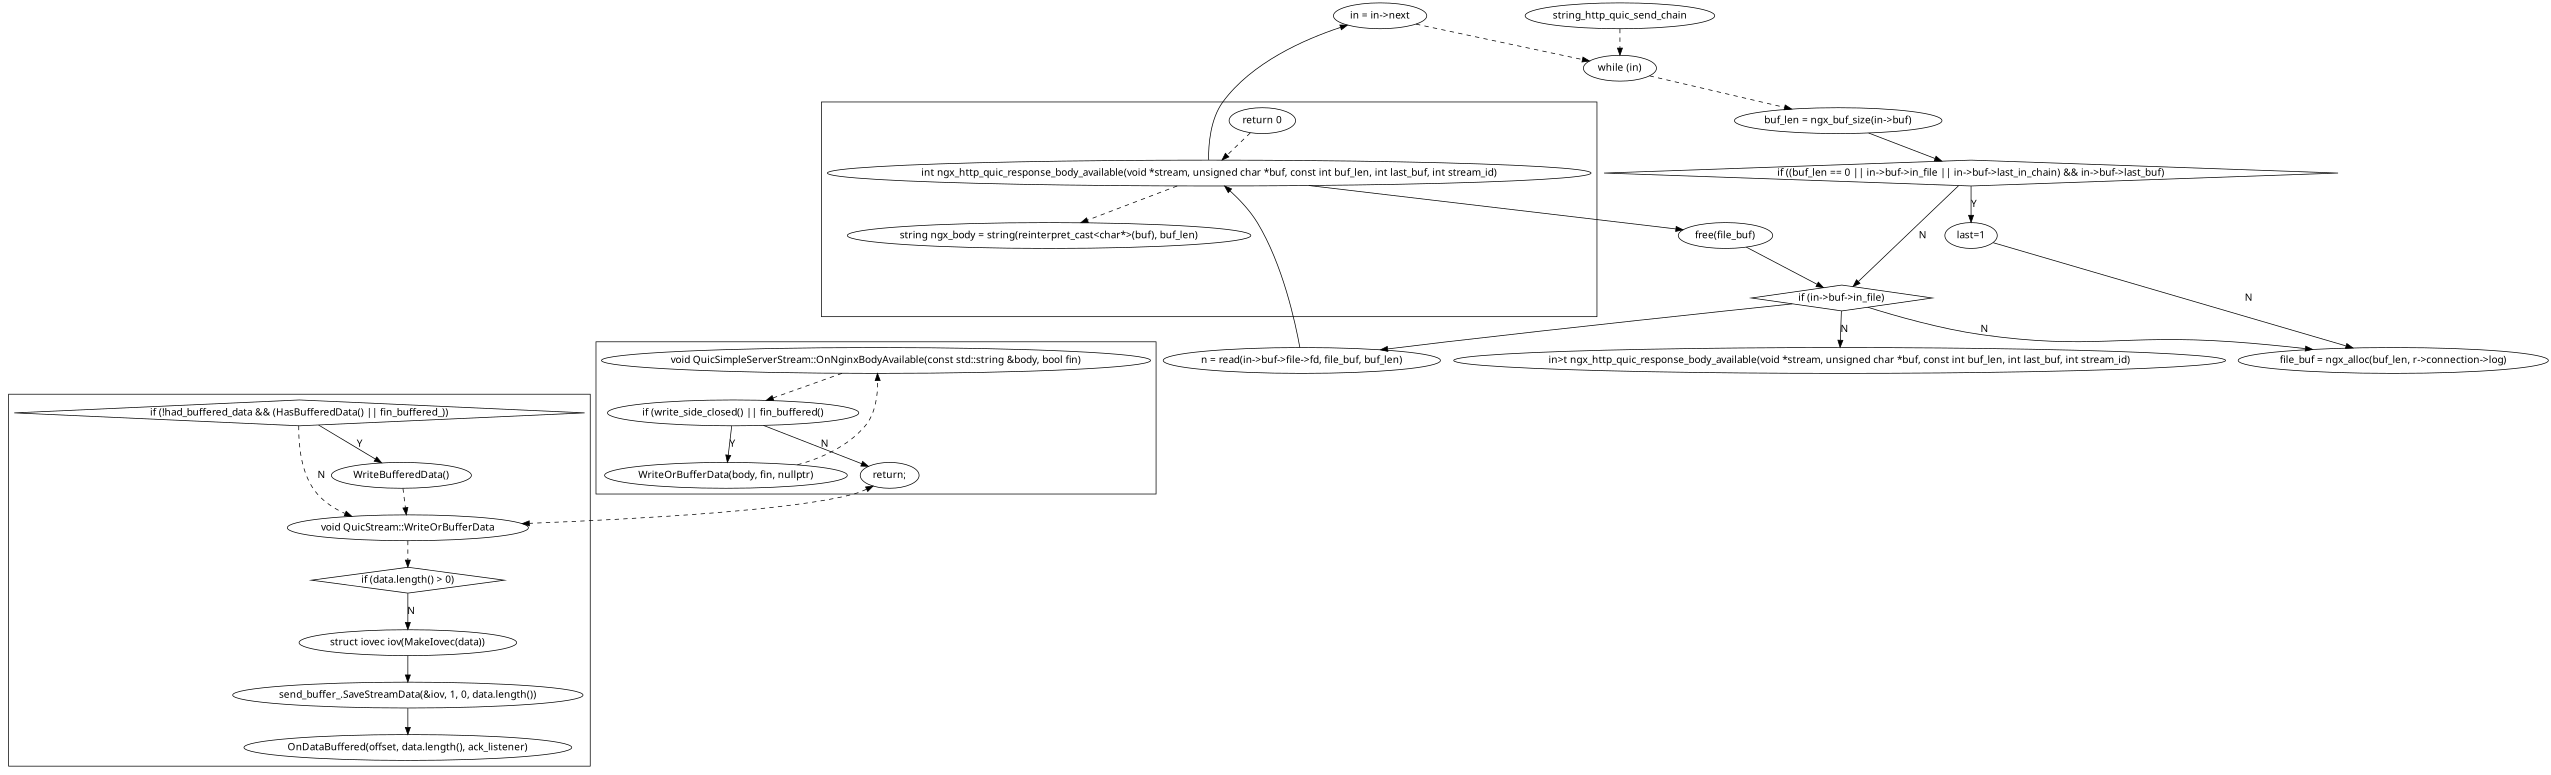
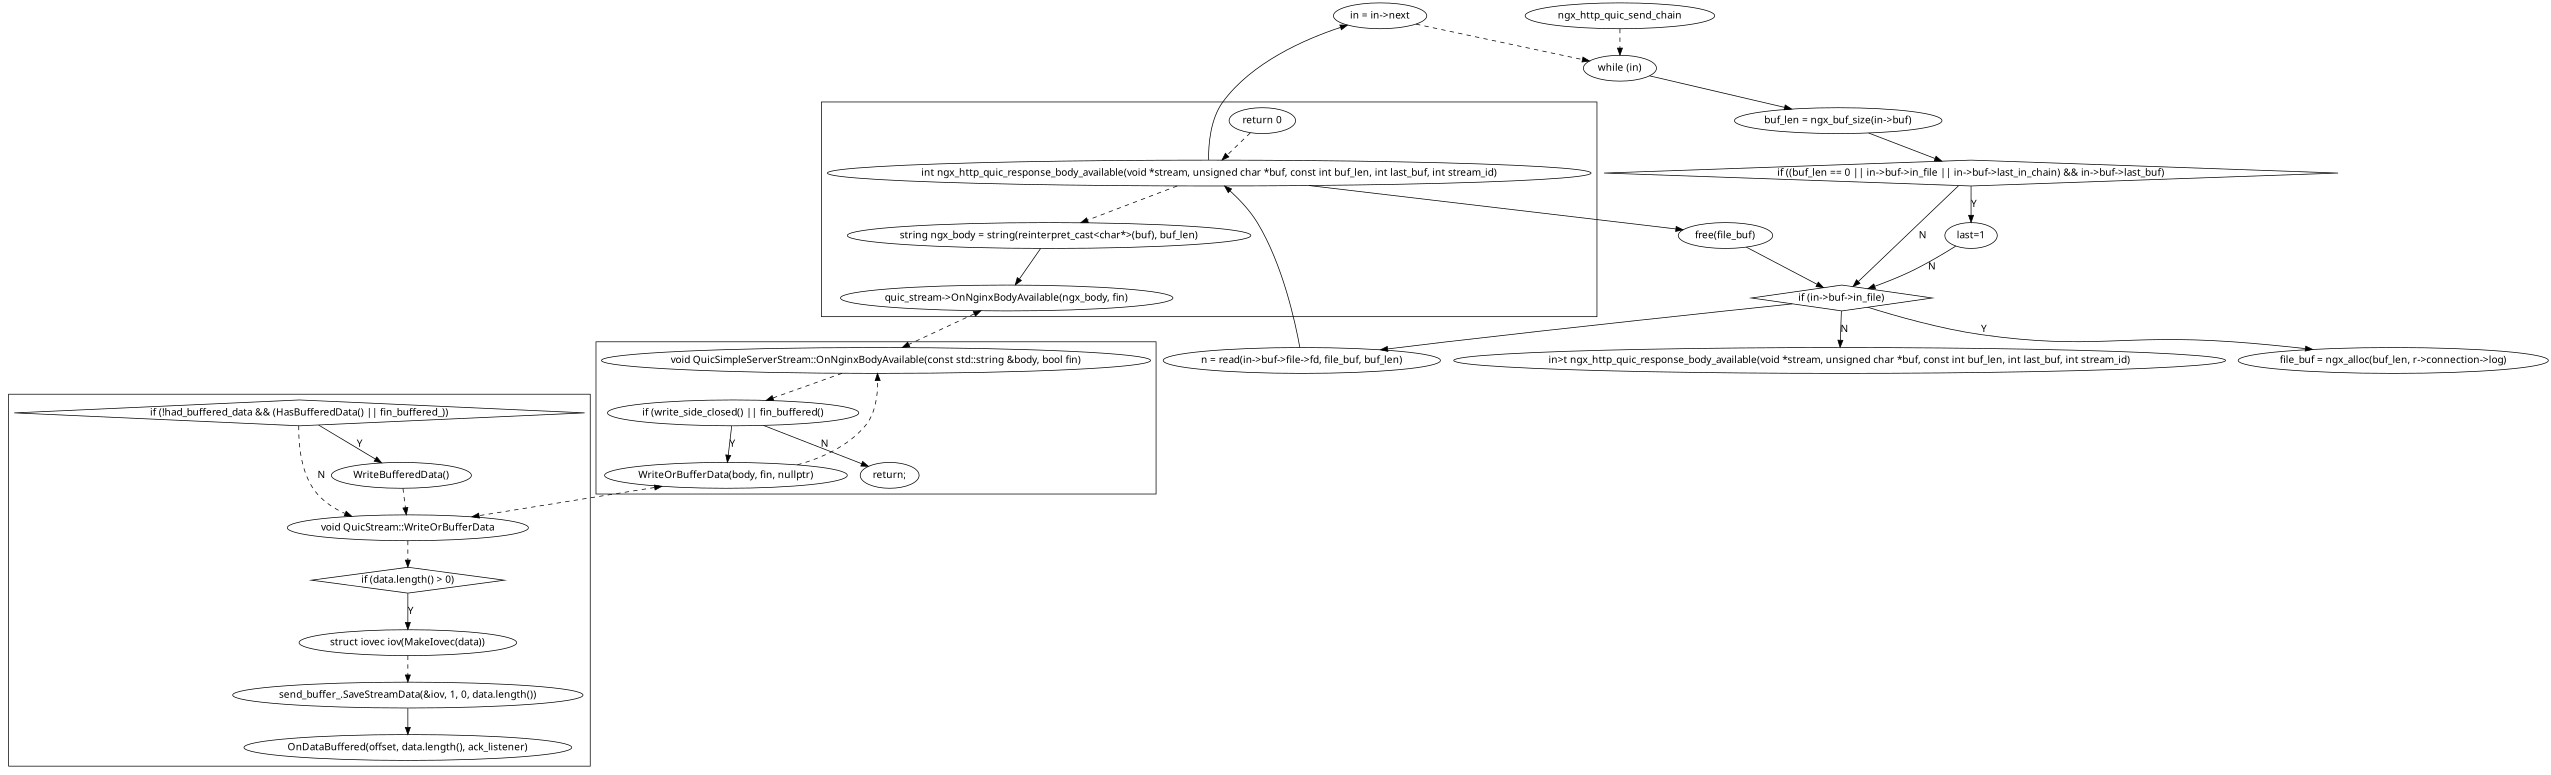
(1620, 16) -> (1620, 16)
(1717, 92) -> (1717, 92)
(2169, 294) -> (1916, 269)
none -> (1007, 298)
(1984, 329) -> (1984, 329)
(699, 514) -> (567, 502)
(411, 611) -> (411, 611)
(408, 665) -> (408, 665)
